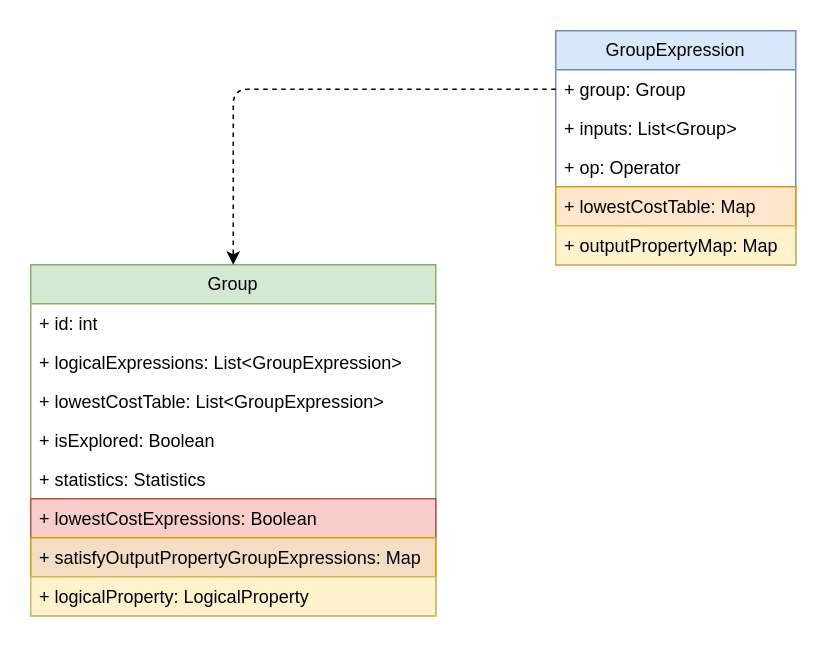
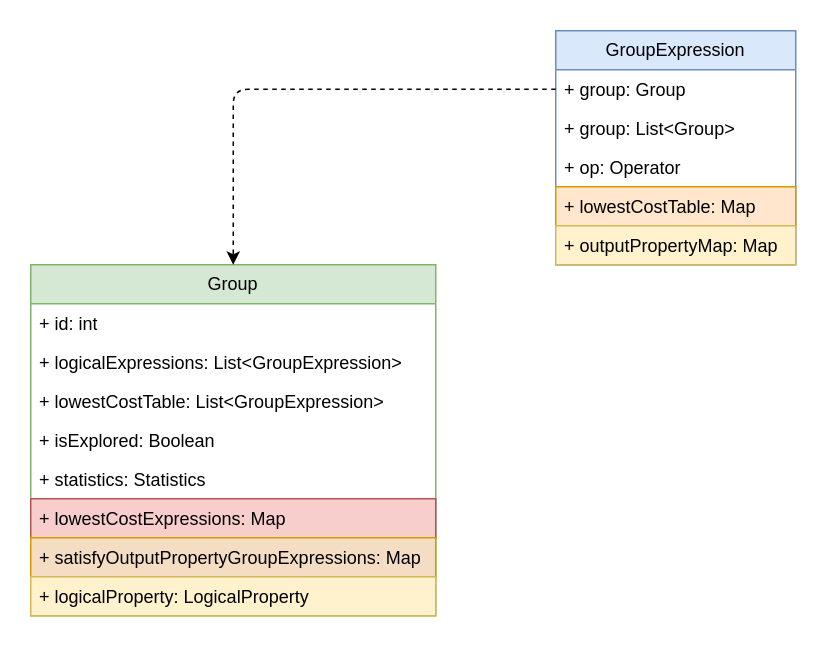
(661, 130) -> (659, 130)
(189, 520) -> (172, 520)
